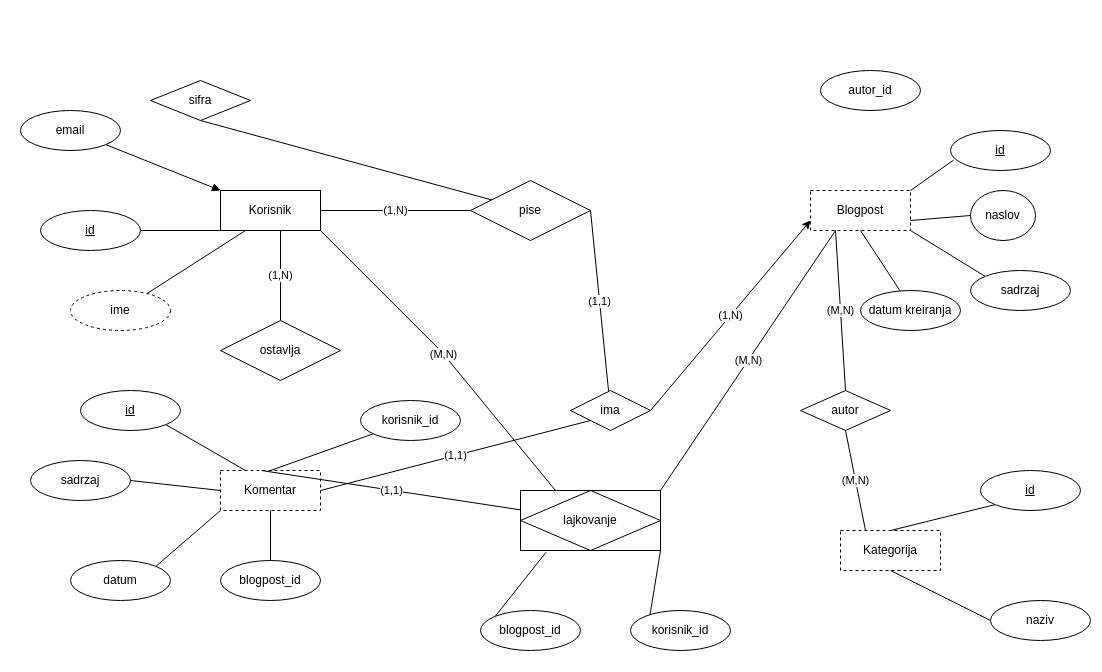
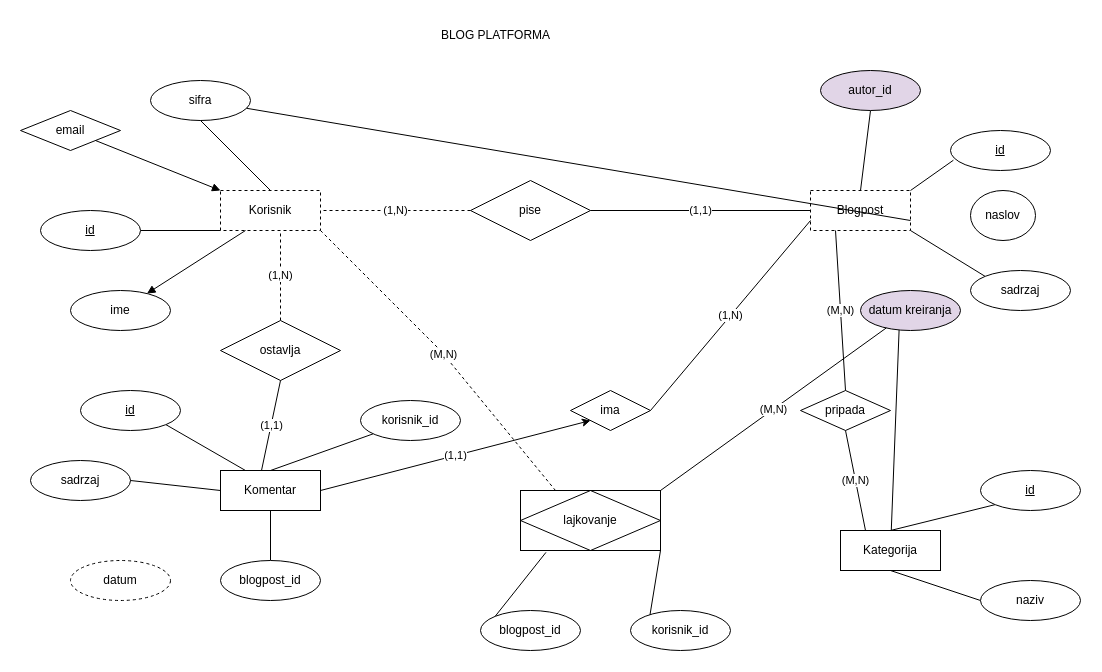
none -> (496, 36)
(871, 91) -> (871, 91)
(201, 101) -> (201, 101)
(71, 131) -> (71, 131)
none -> (866, 151)
(346, 160) -> (236, 156)
(271, 211) -> (271, 211)
(353, 211) -> (353, 211)
(941, 218) -> (579, 164)
(805, 227) -> (807, 224)
(281, 251) -> (281, 251)
(880, 261) -> (895, 428)
(152, 290) -> (156, 288)
(600, 300) -> (757, 211)
(121, 311) -> (121, 311)
(911, 311) -> (911, 311)
(747, 363) -> (773, 409)
(846, 411) -> (846, 411)
(585, 422) -> (582, 423)
(501, 424) -> (501, 424)
(271, 491) -> (271, 491)
(457, 500) -> (271, 426)
(188, 539) -> none
(891, 551) -> (891, 551)
(121, 581) -> (121, 581)
(1041, 621) -> (1031, 601)
